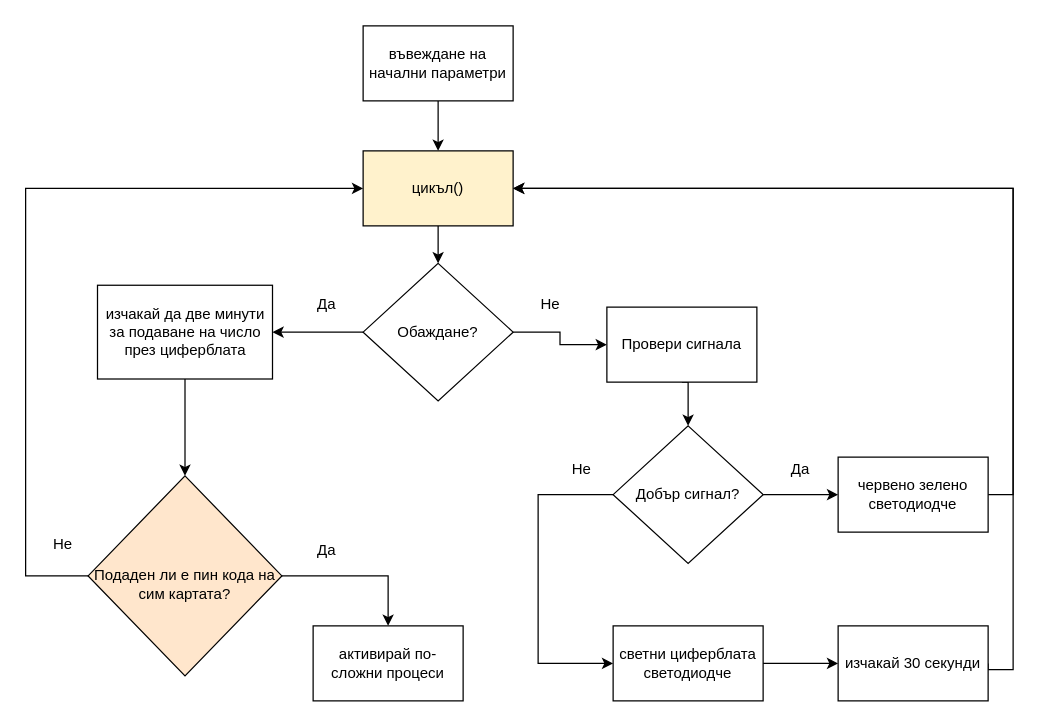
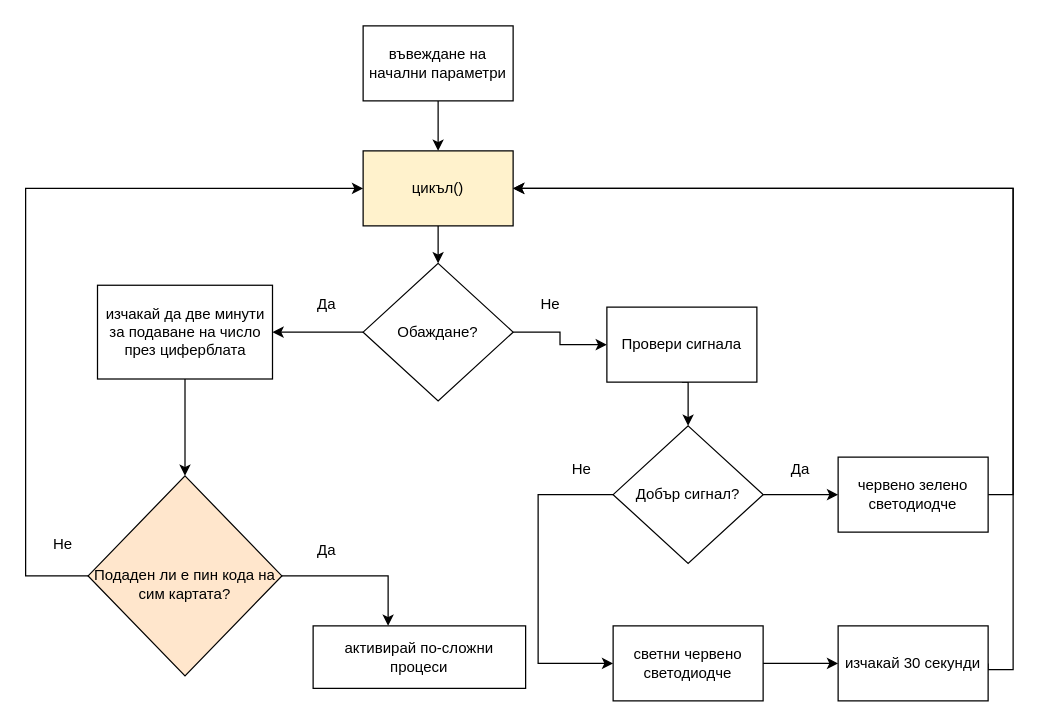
(388, 663) -> (419, 657)
(688, 663) -> (688, 663)
